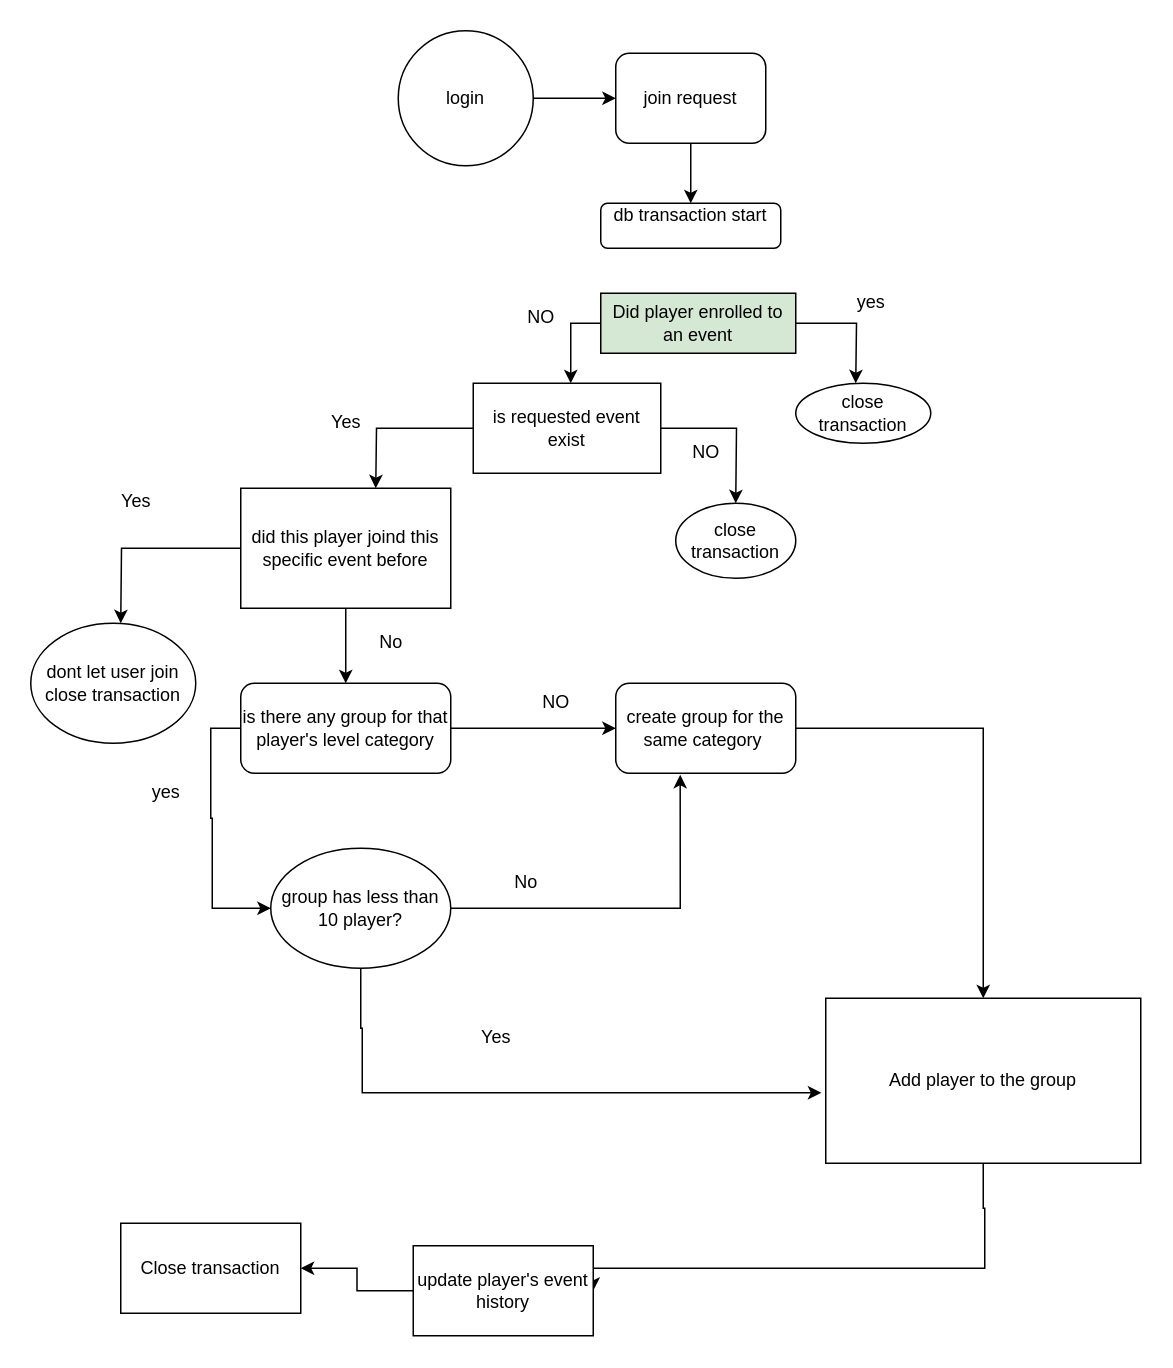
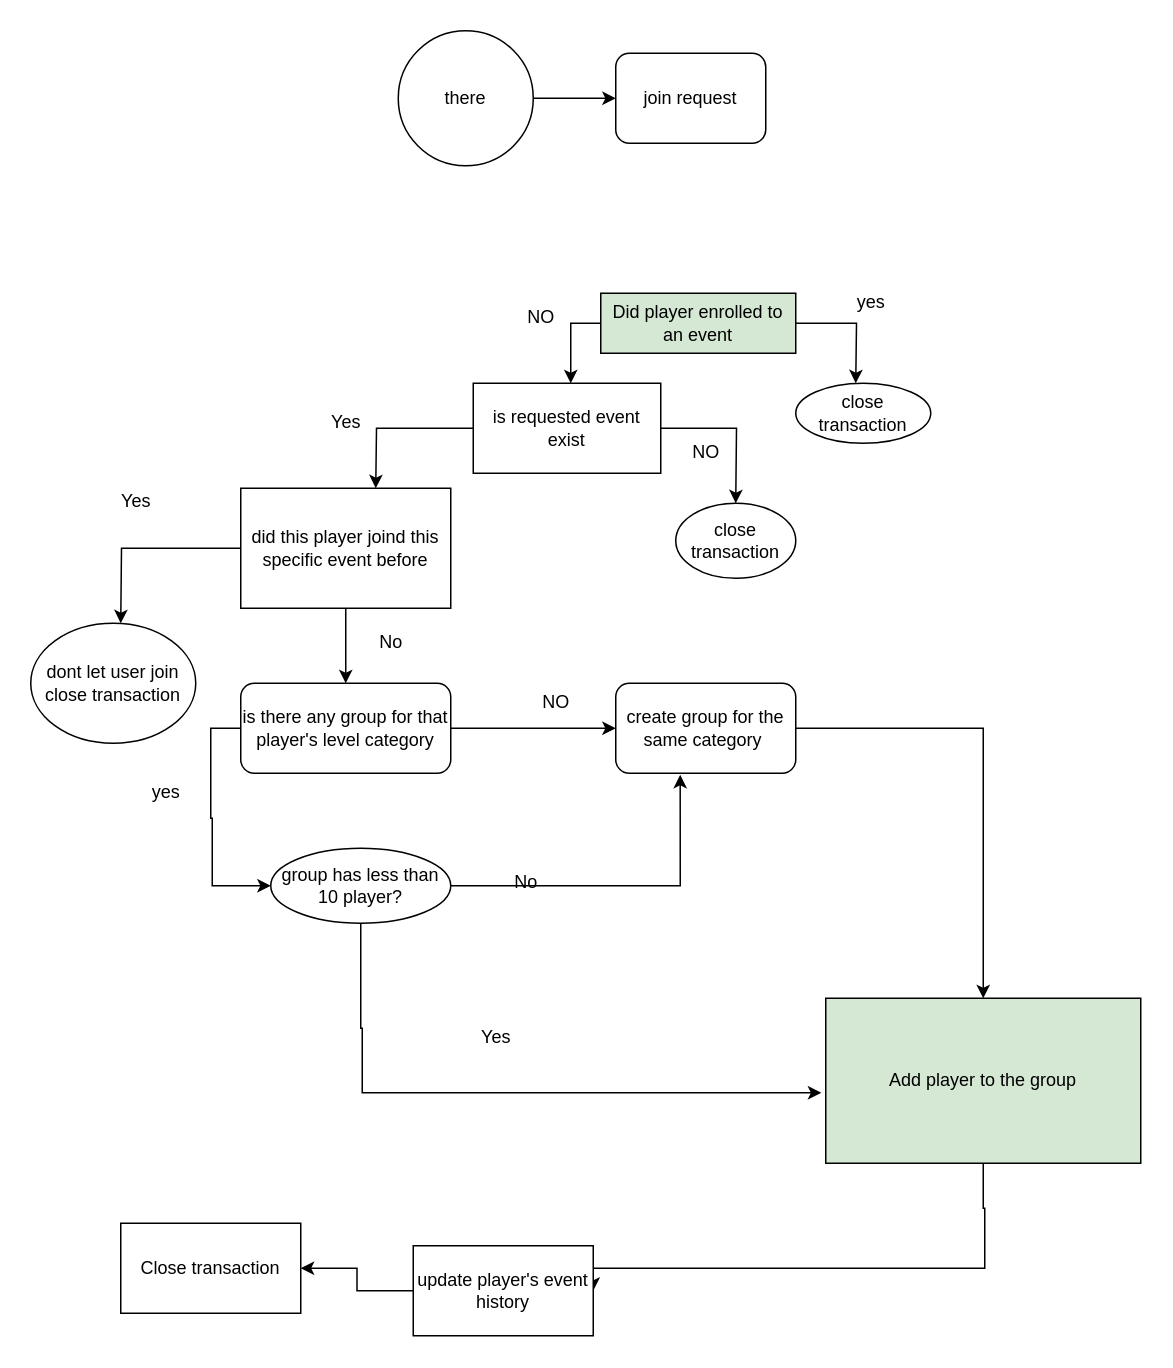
(466, 98) -> (466, 98)
(691, 168) -> none
(691, 226) -> none
(361, 908) -> (361, 886)
(983, 1081) -> (983, 1081)
